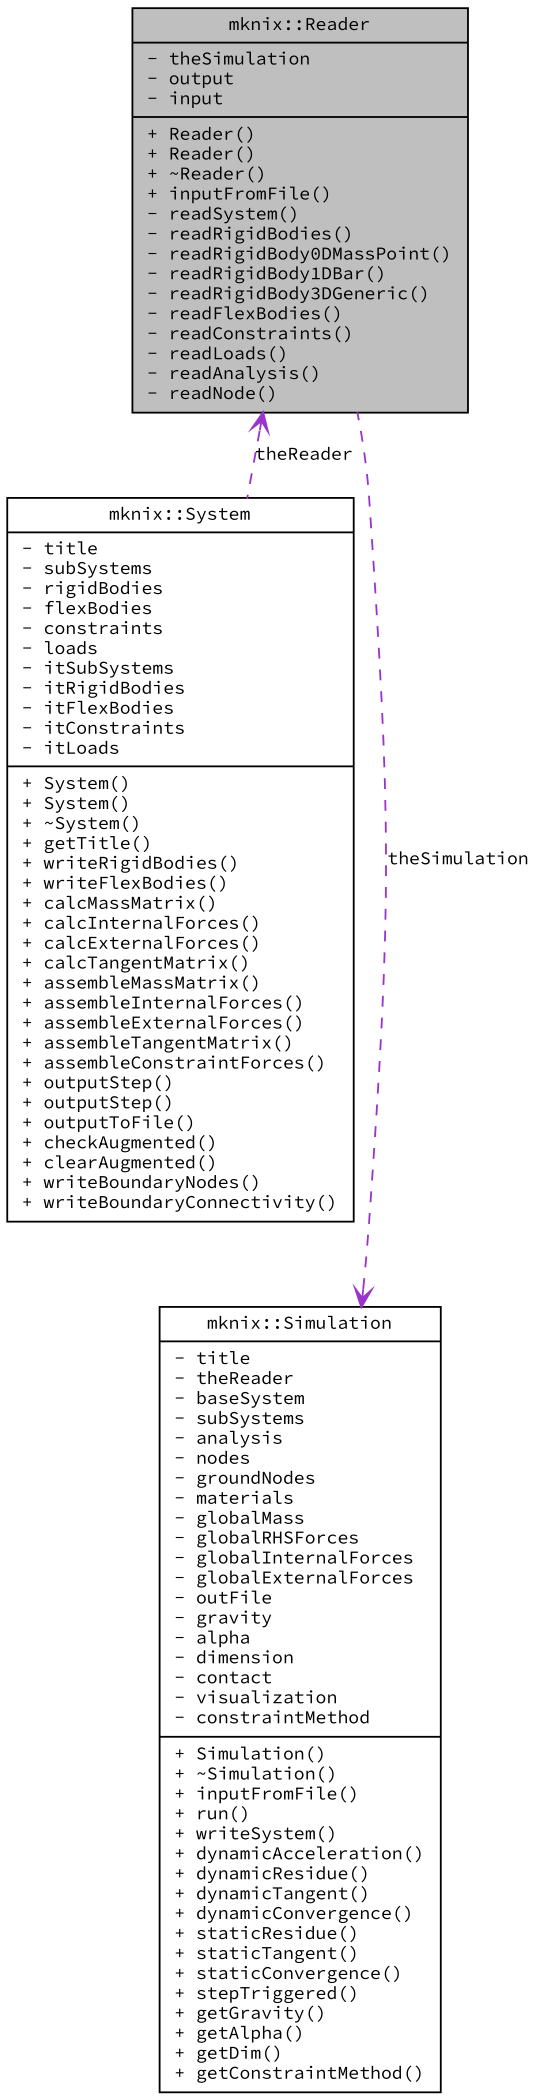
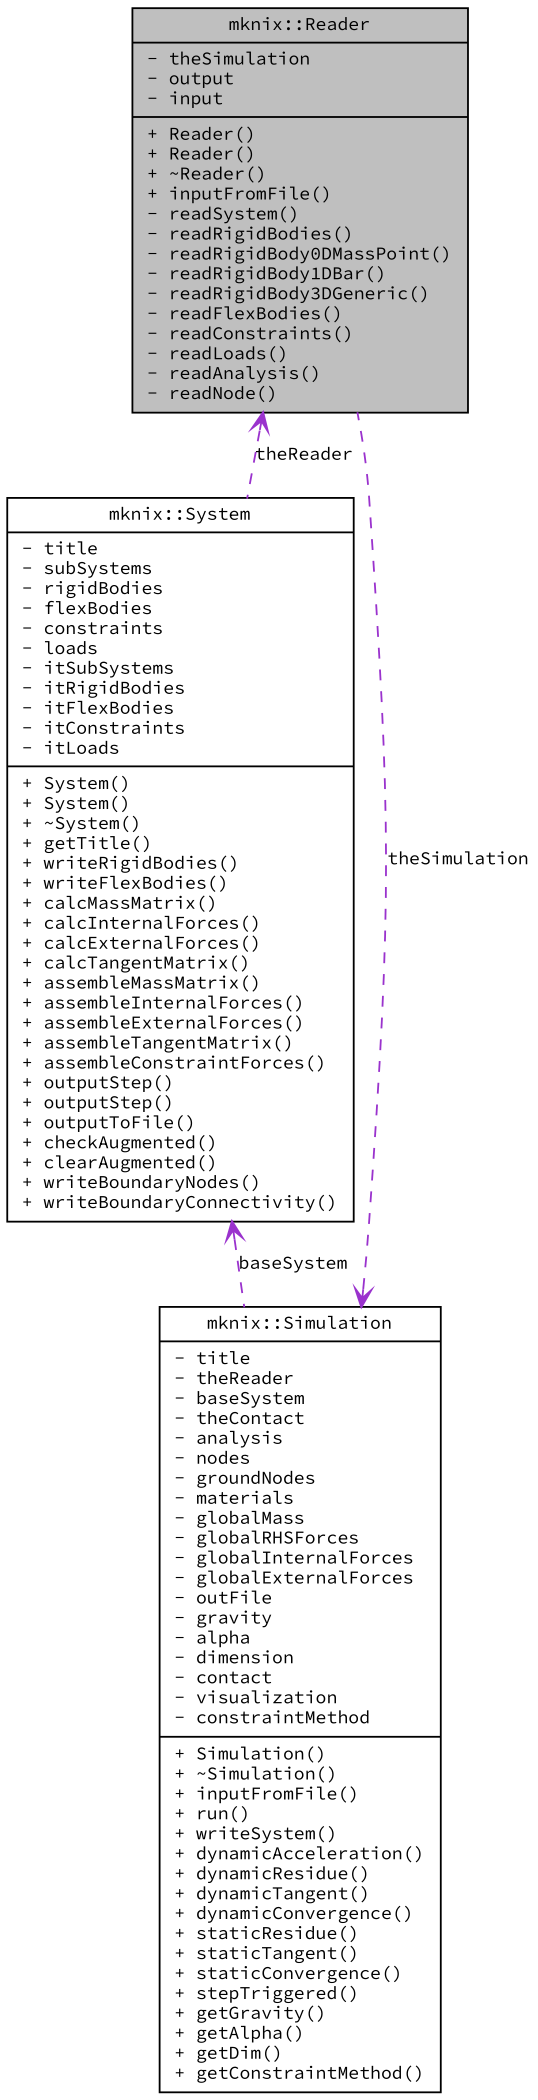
none -> (239, 1273)
(240, 1418) -> (240, 1418)
